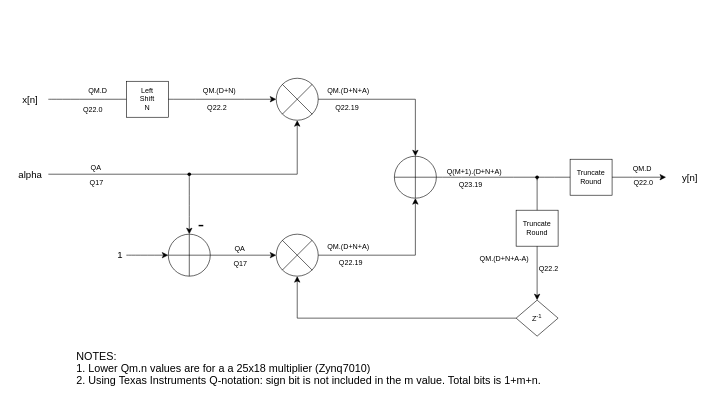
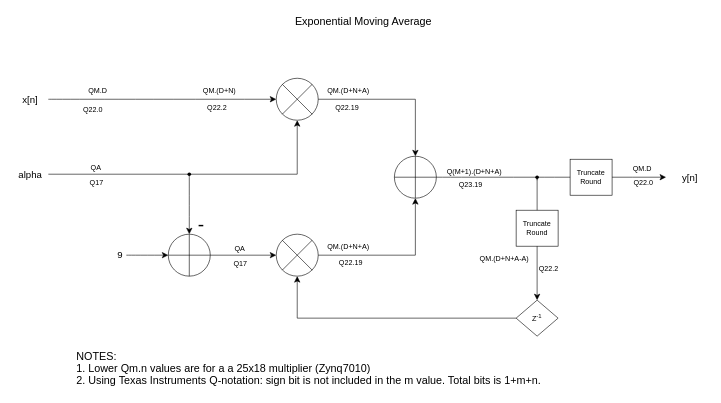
none -> (364, 21)
(147, 99) -> none
(120, 255) -> (120, 255)
